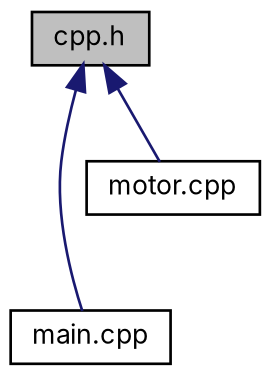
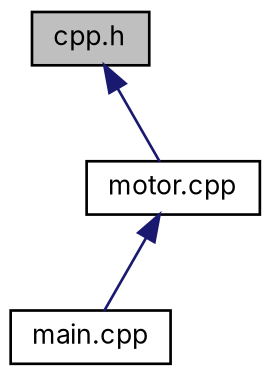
(60, 201) -> (125, 274)
